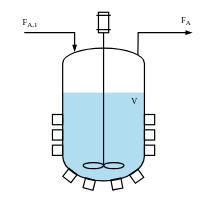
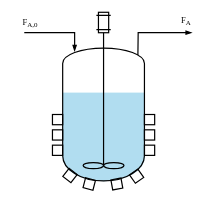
(30, 24) -> (30, 24)
(135, 102) -> none
